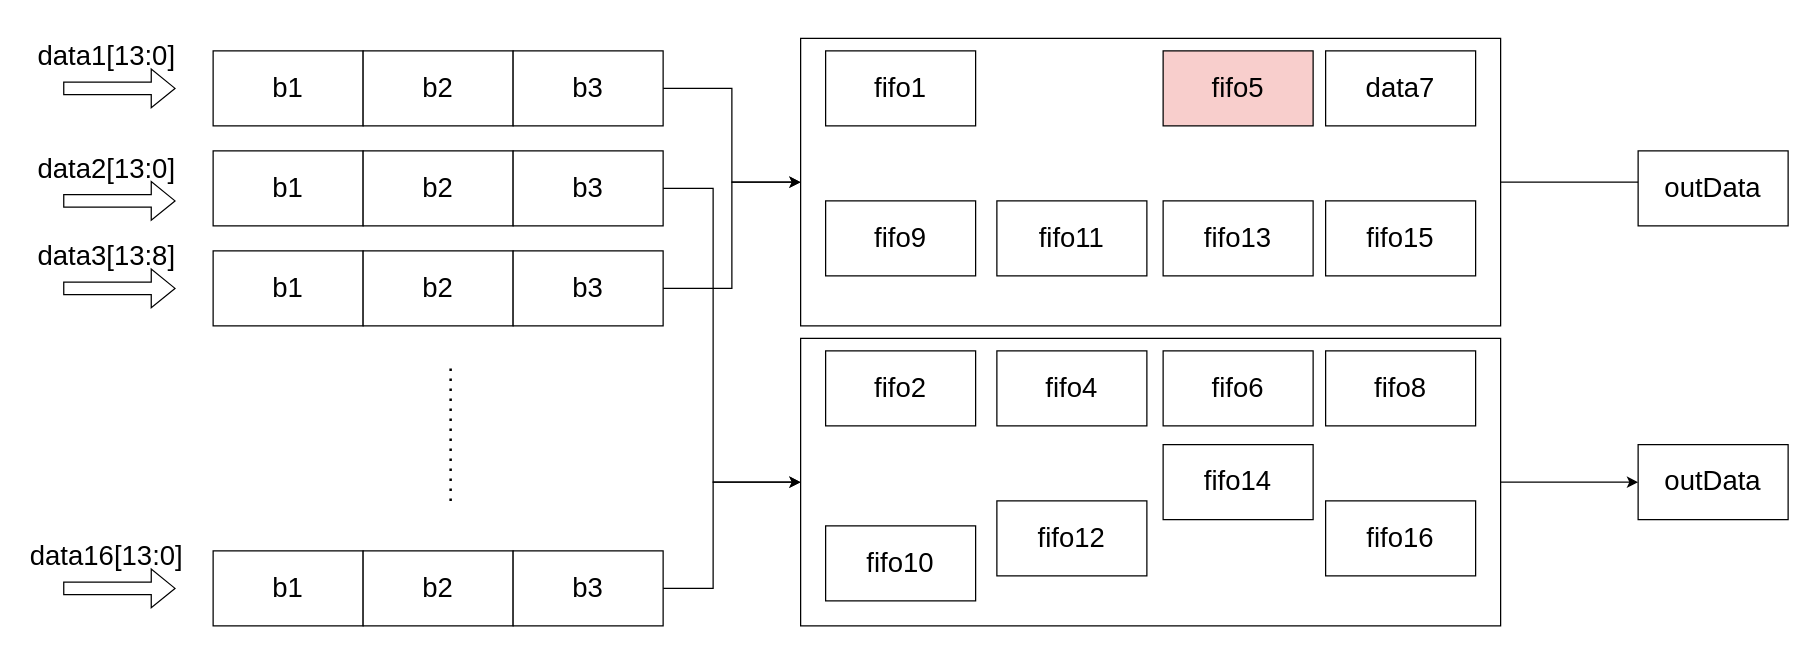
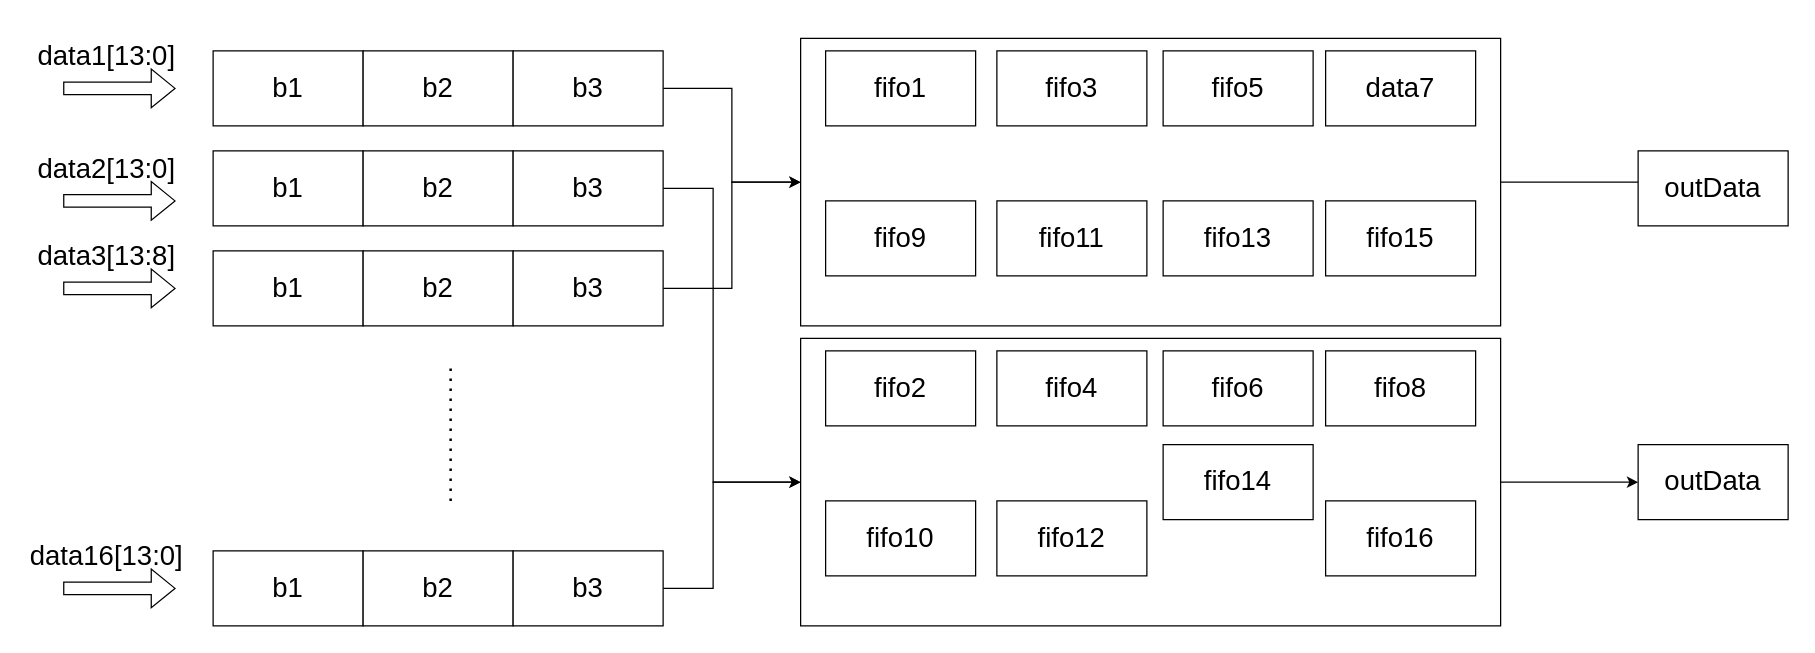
none -> (1072, 88)
(1238, 88) -> (1238, 88)
(901, 563) -> (901, 538)
